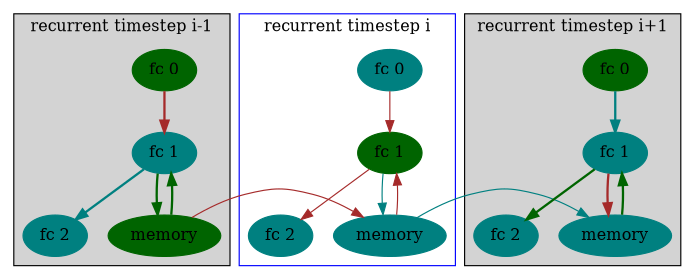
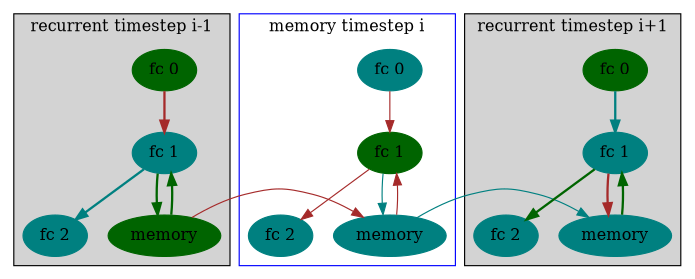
(347, 27) -> (347, 27)
